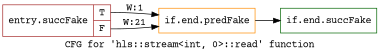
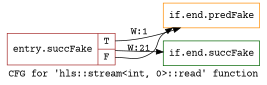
(264, 21) -> (136, 51)
